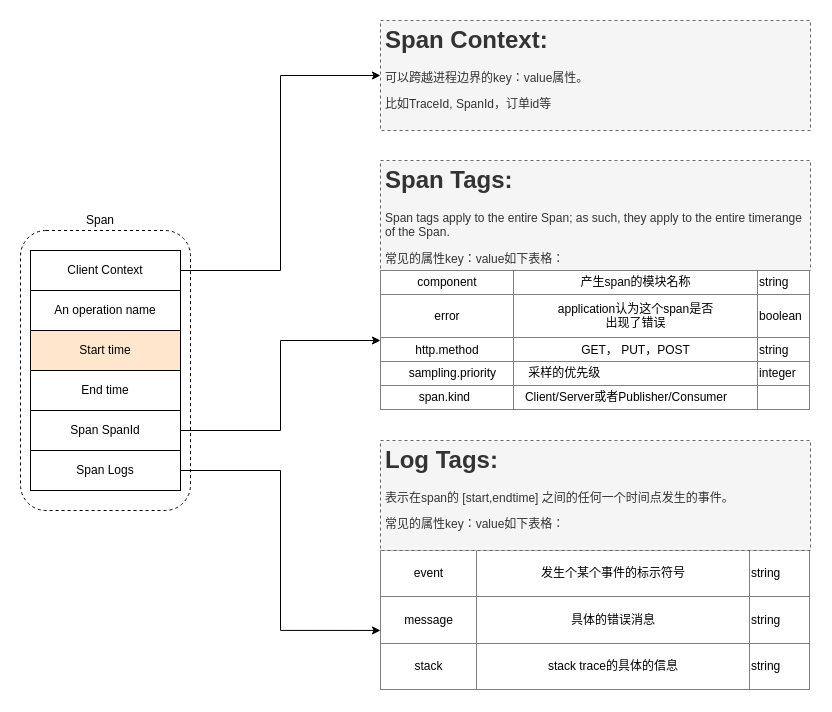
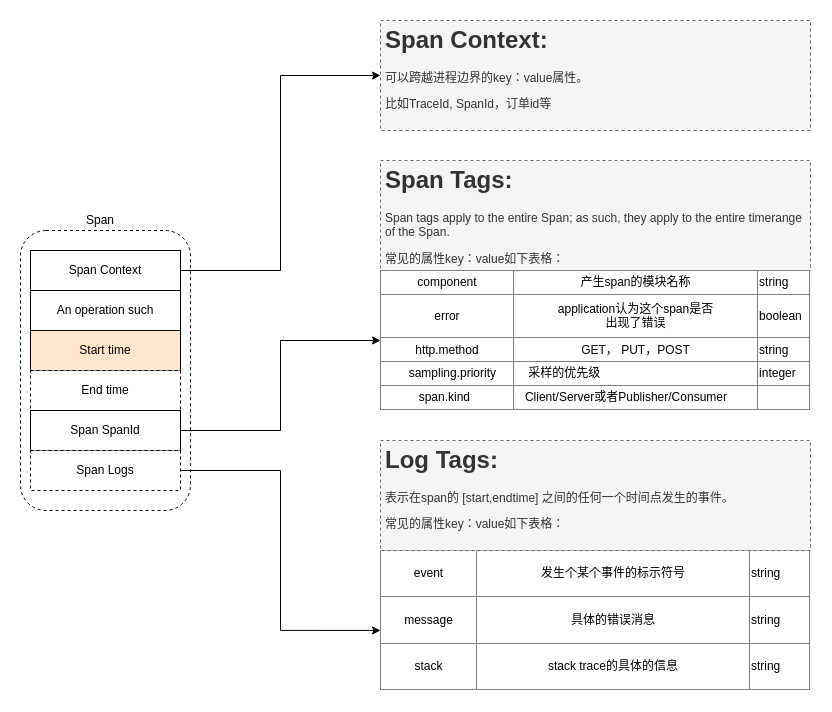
(106, 271) -> (106, 271)
(106, 311) -> (106, 311)
(106, 391) -> (106, 391)
(106, 471) -> (106, 471)
